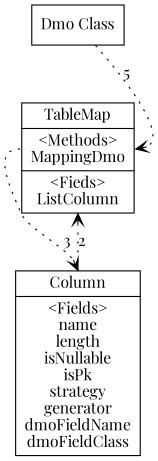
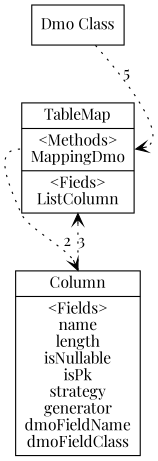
(67, 242) -> (67, 242)
(82, 242) -> (82, 242)
